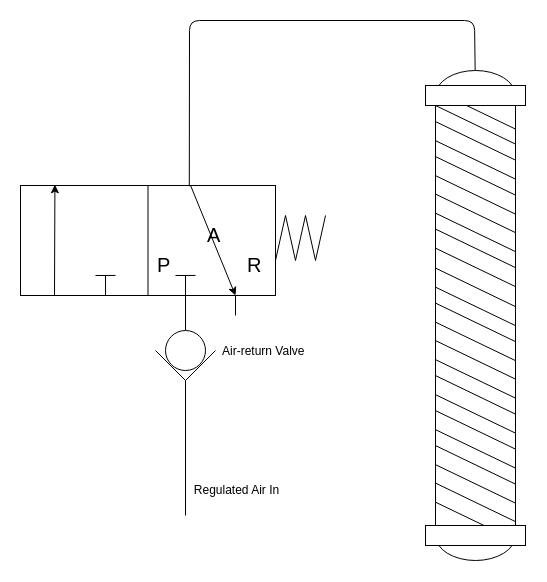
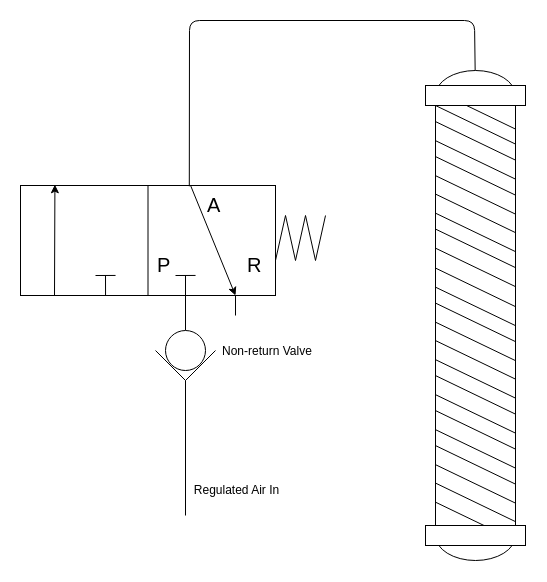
(221, 231) -> (221, 201)
(272, 352) -> (273, 352)
